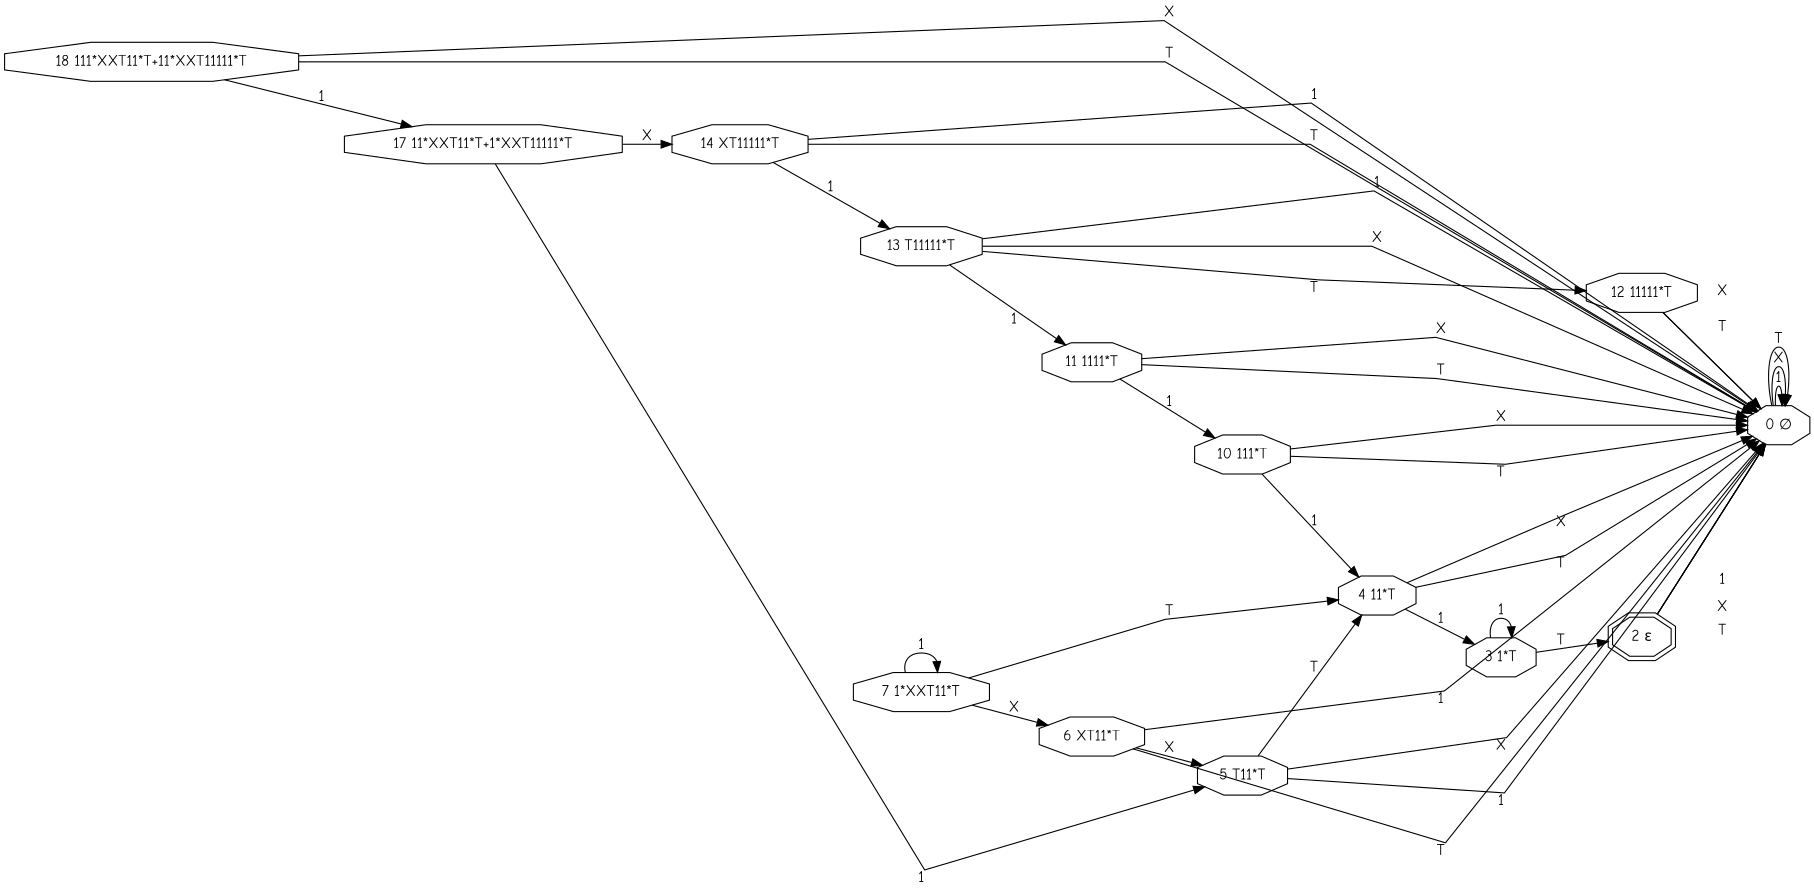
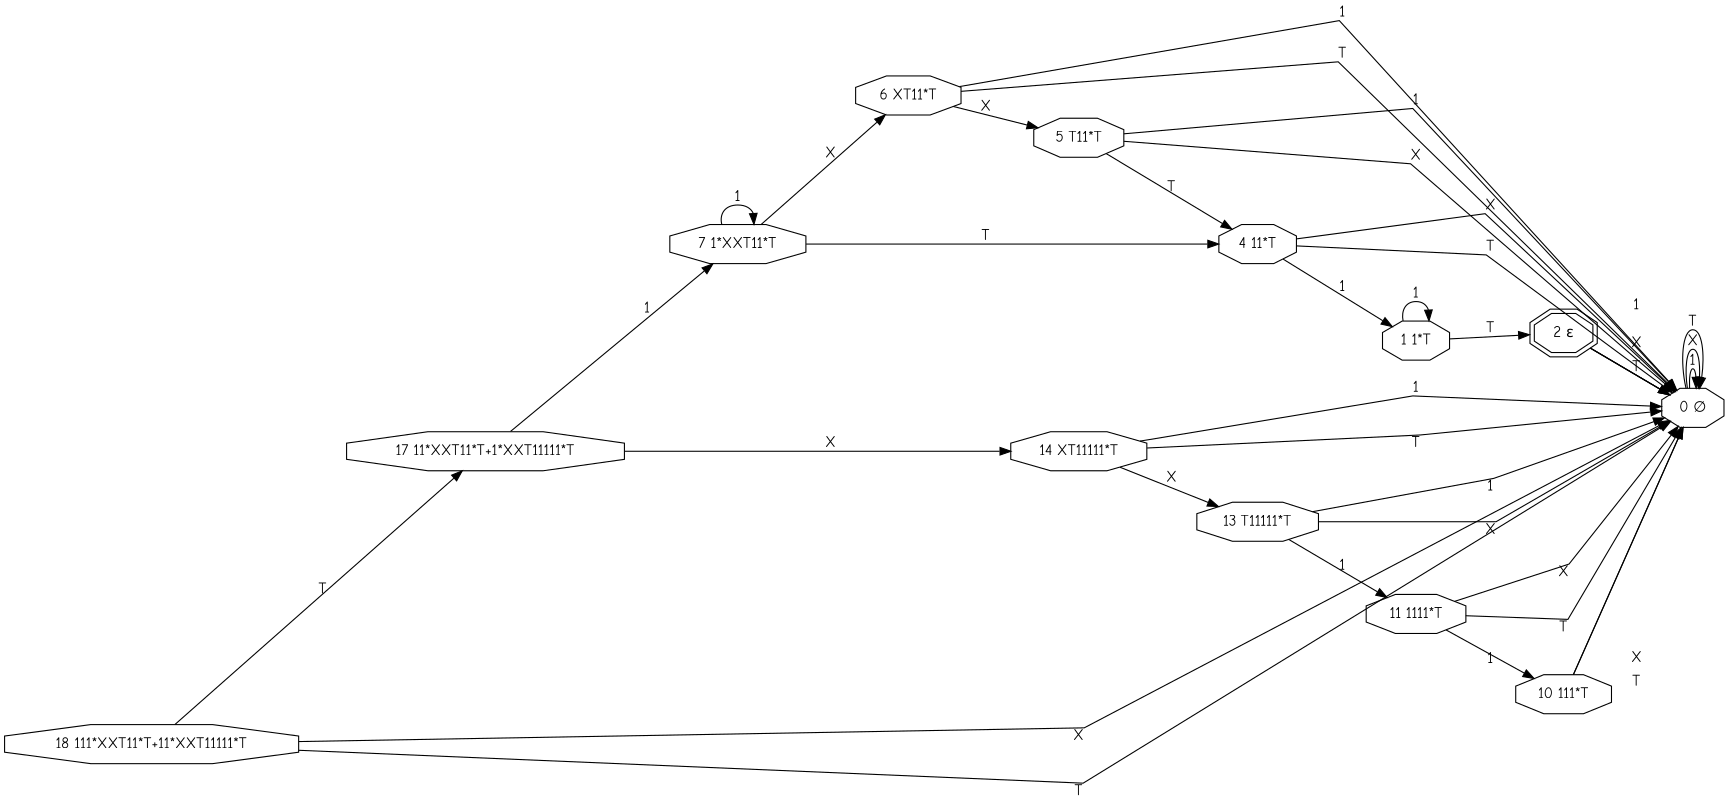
(322, 97) -> (323, 590)
(831, 187) -> (1172, 478)
(1642, 293) -> none
(1307, 522) -> none
(783, 637) -> (607, 351)
(1501, 657) -> (1416, 341)
